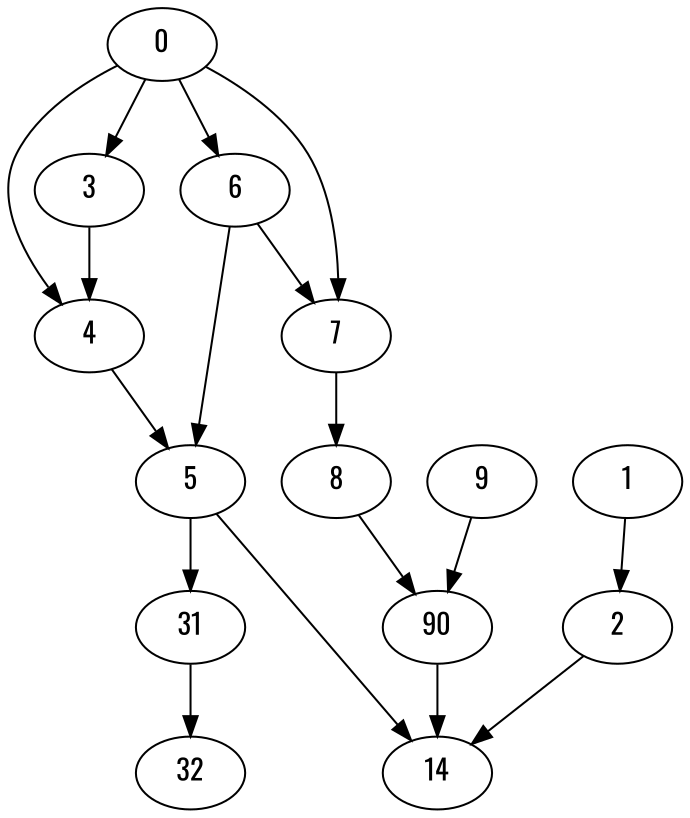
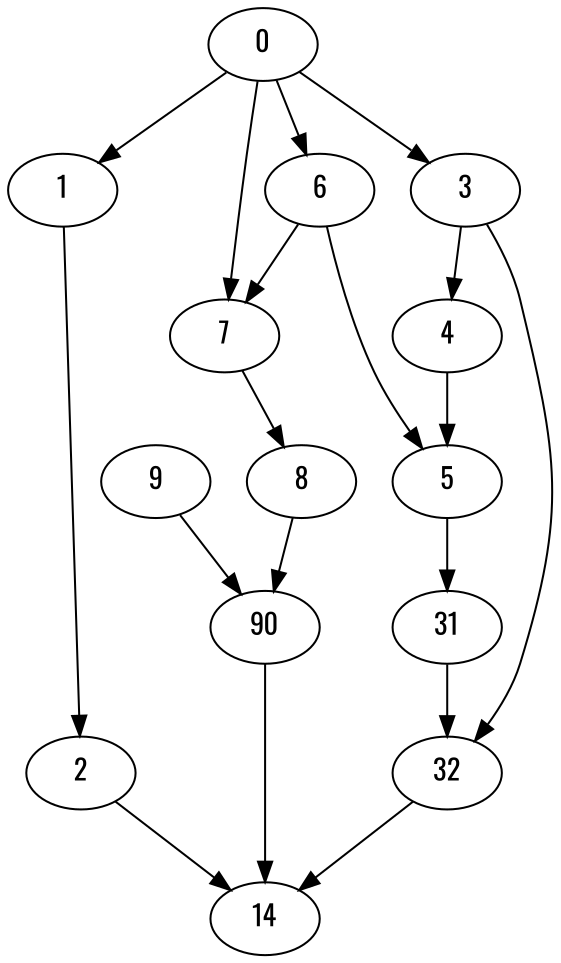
(15, 157) -> (171, 111)
none -> (552, 475)
(307, 619) -> (364, 840)
